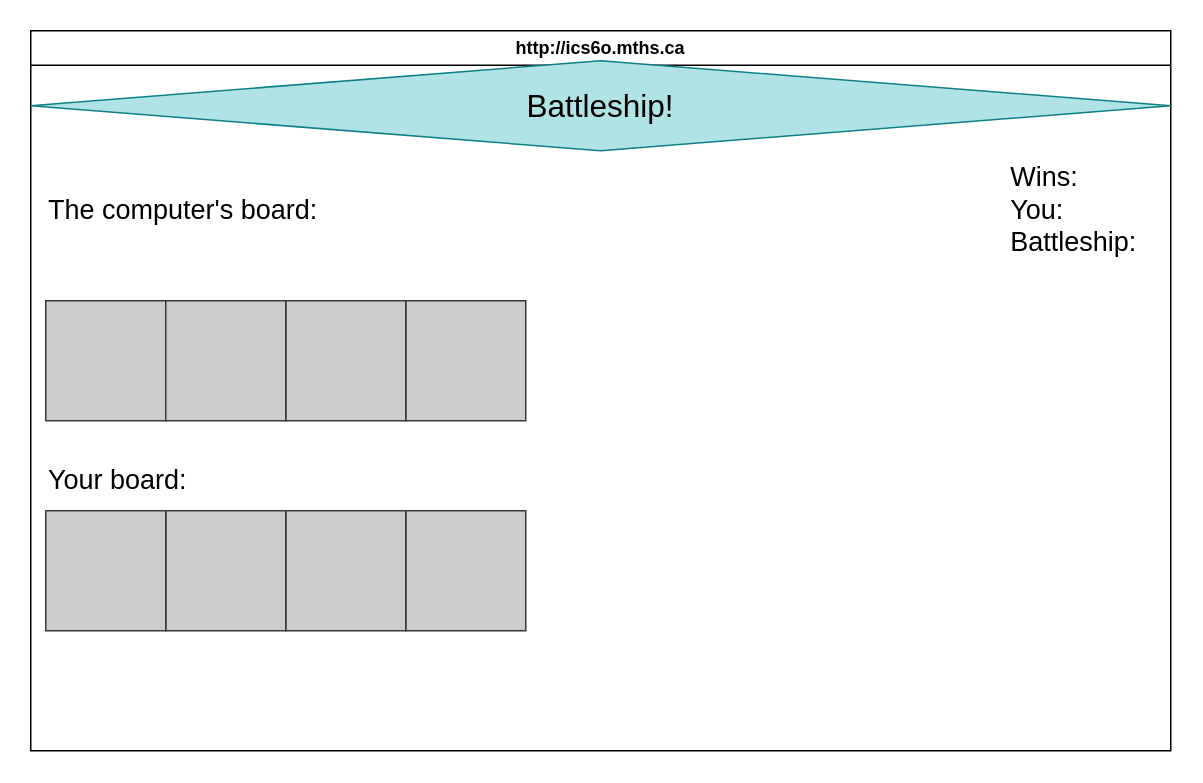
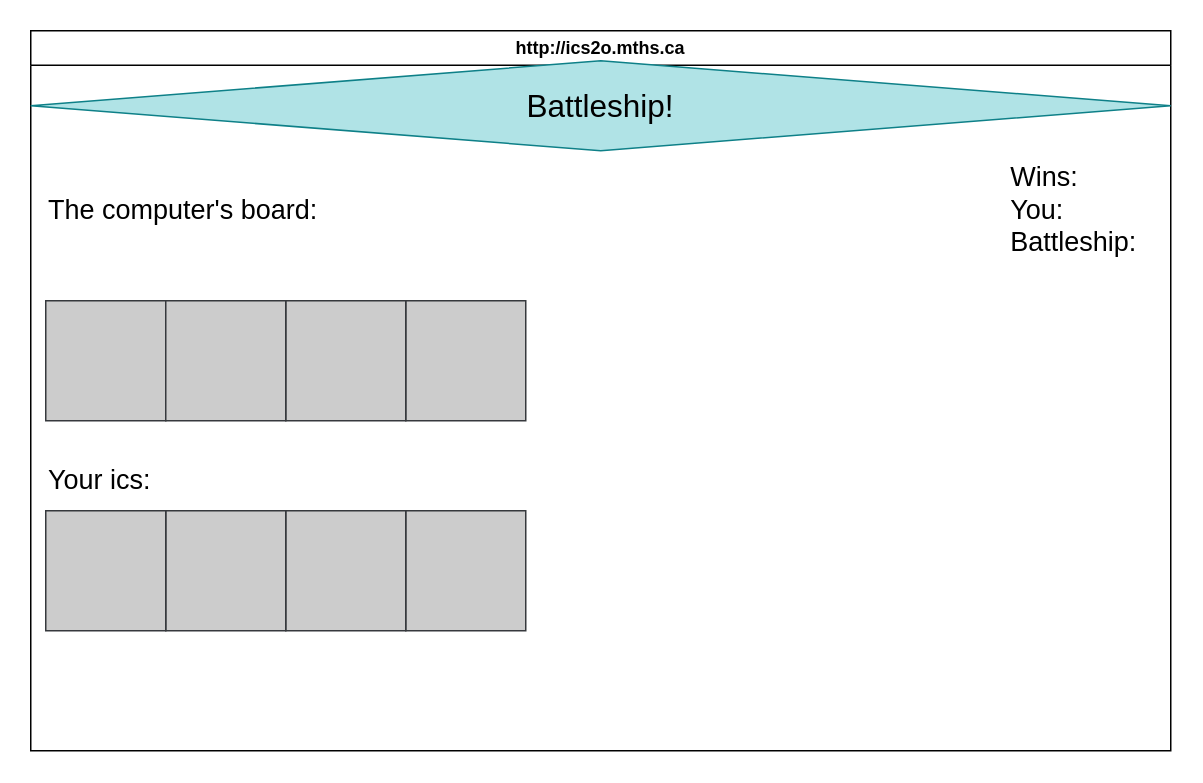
(601, 49) -> (601, 49)
(125, 481) -> (106, 481)
